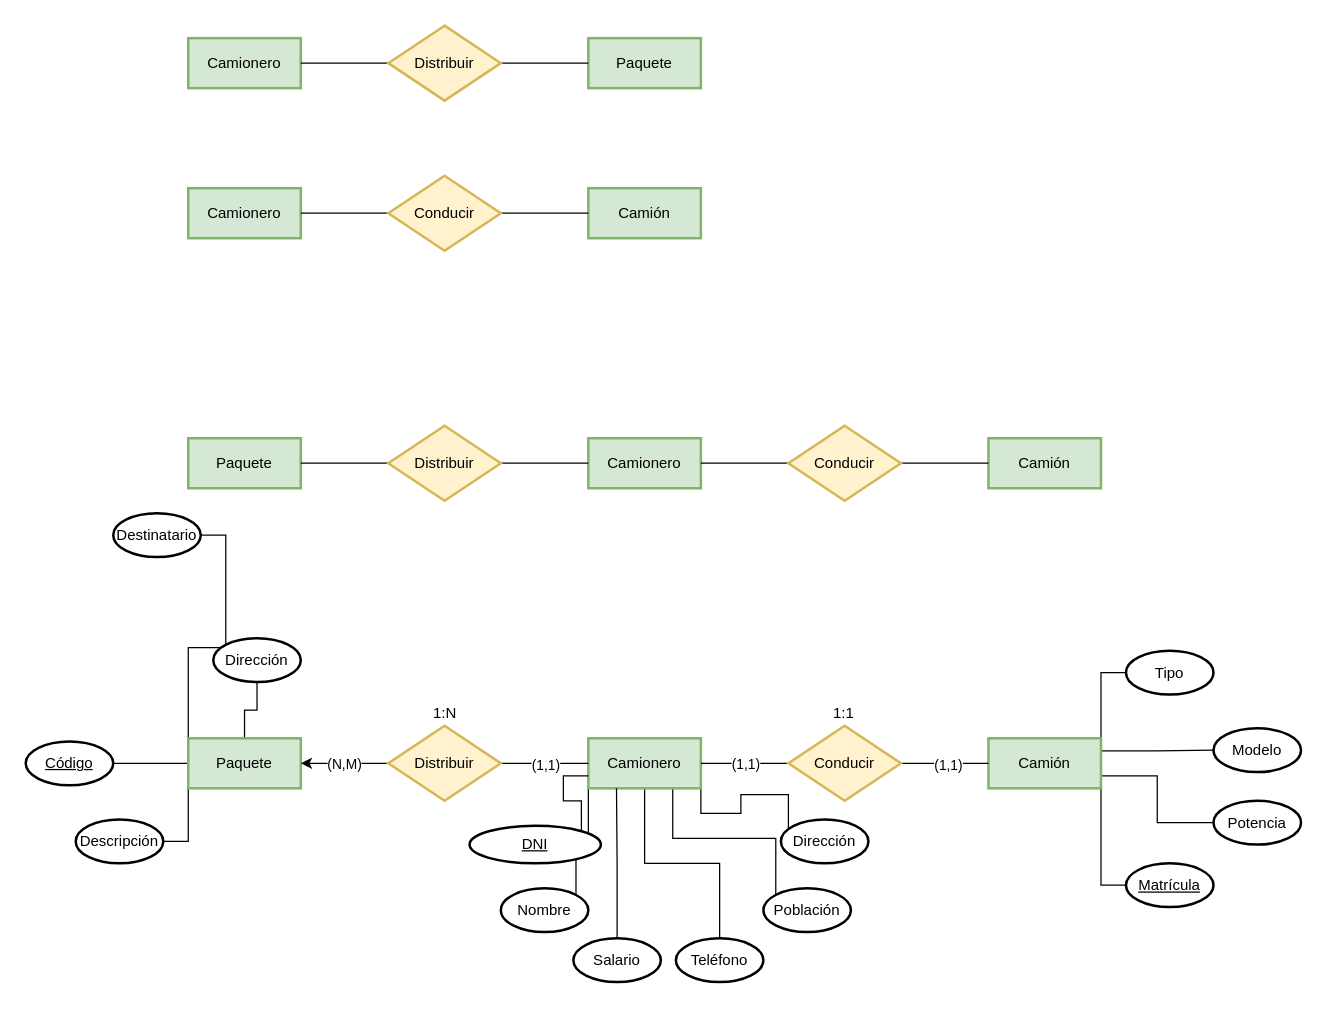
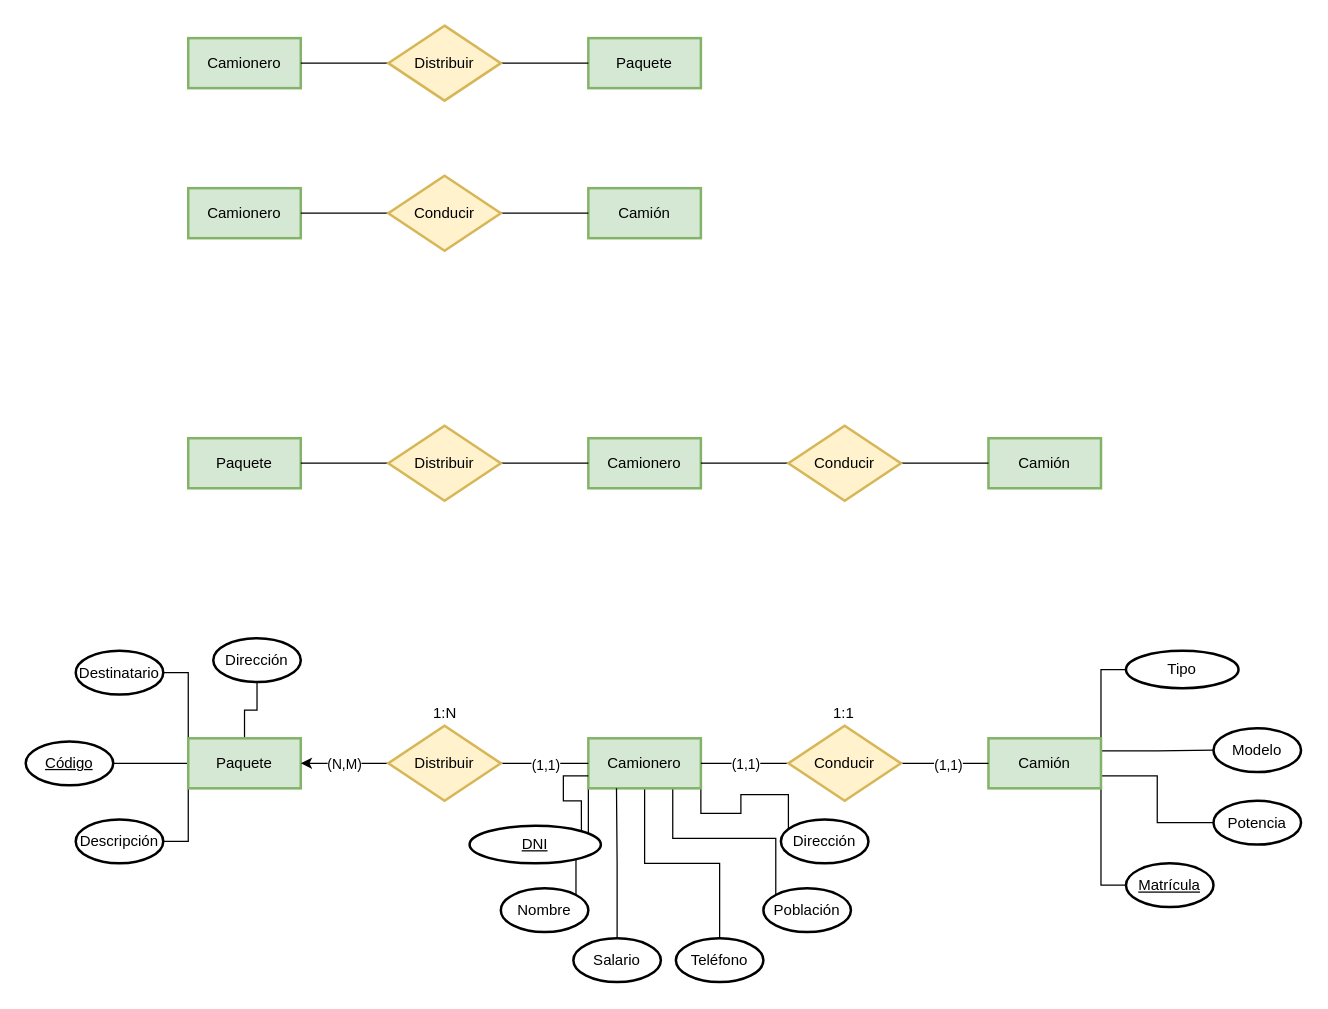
(157, 535) -> (119, 673)
(1169, 673) -> (1182, 669)
